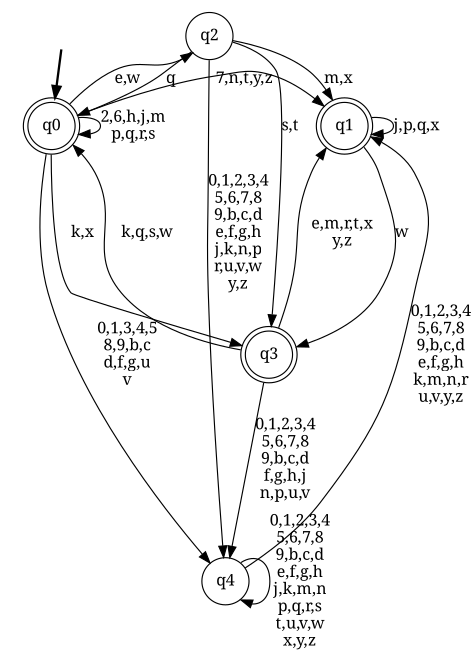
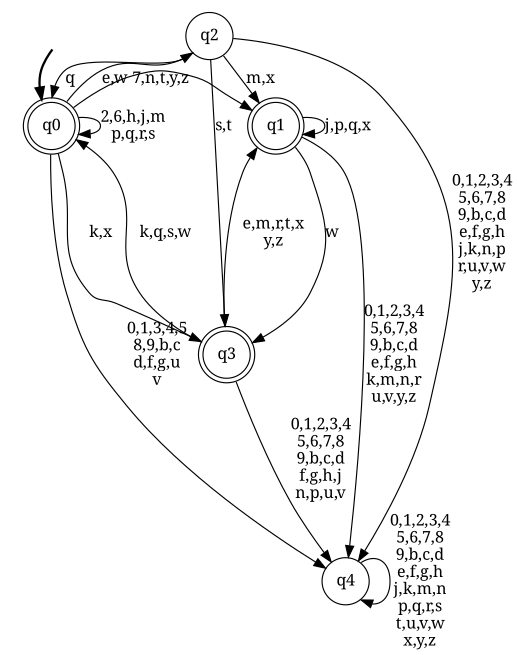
(395, 372) -> (364, 330)
